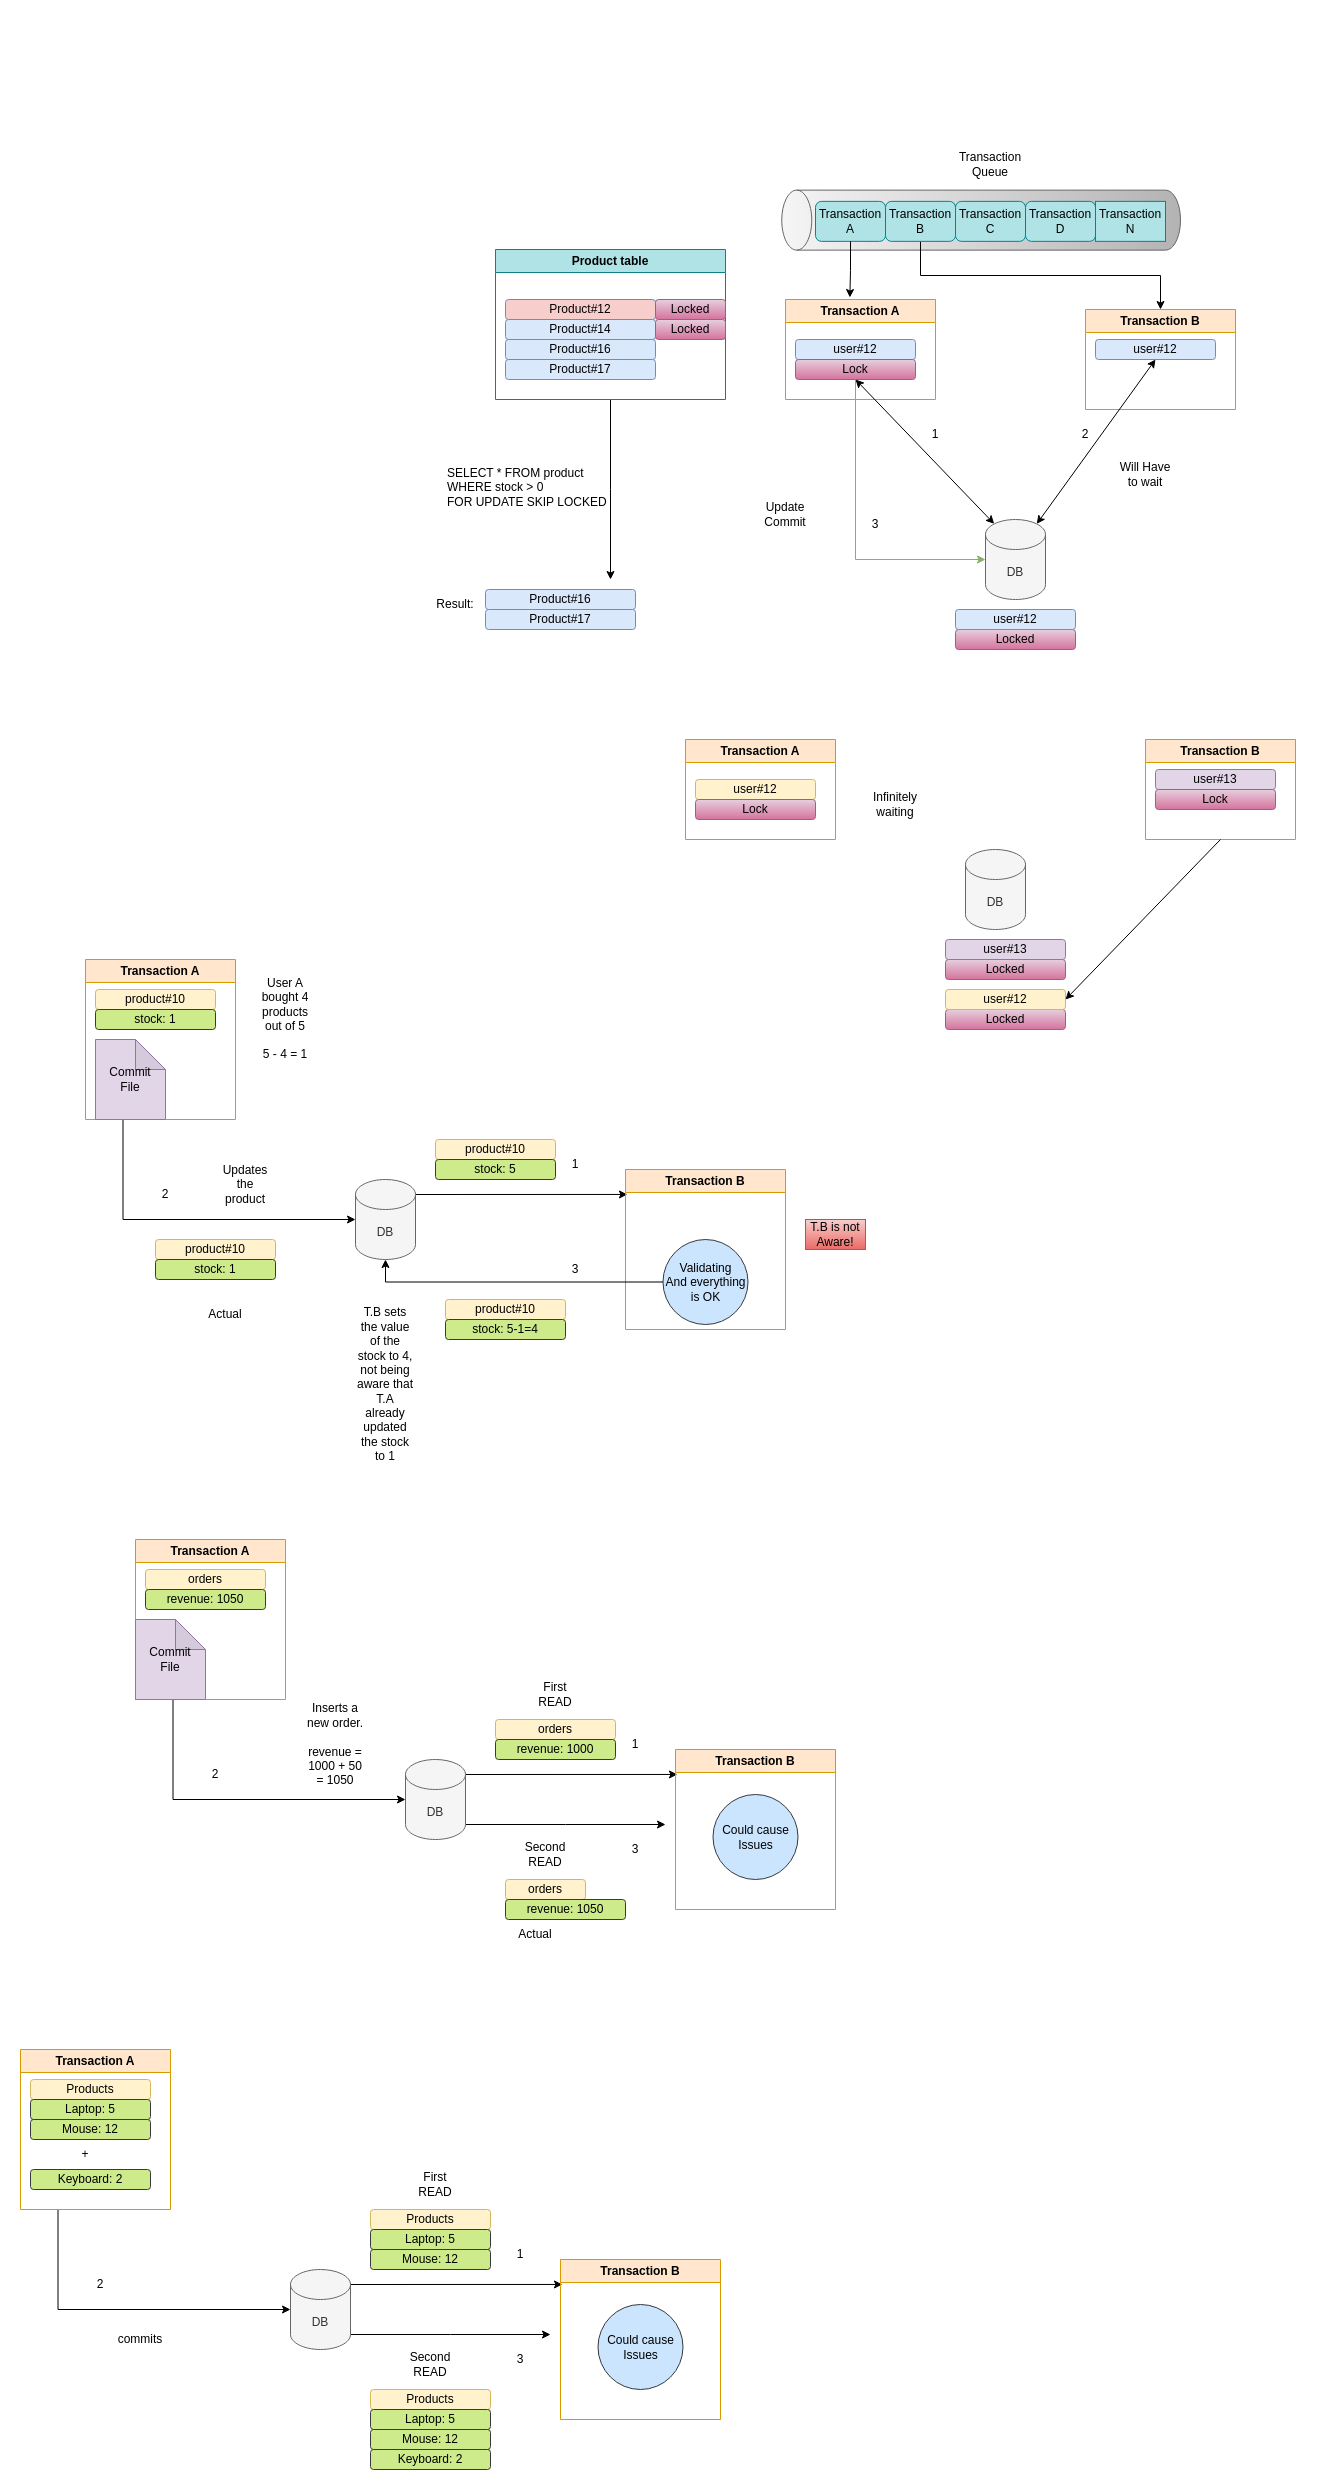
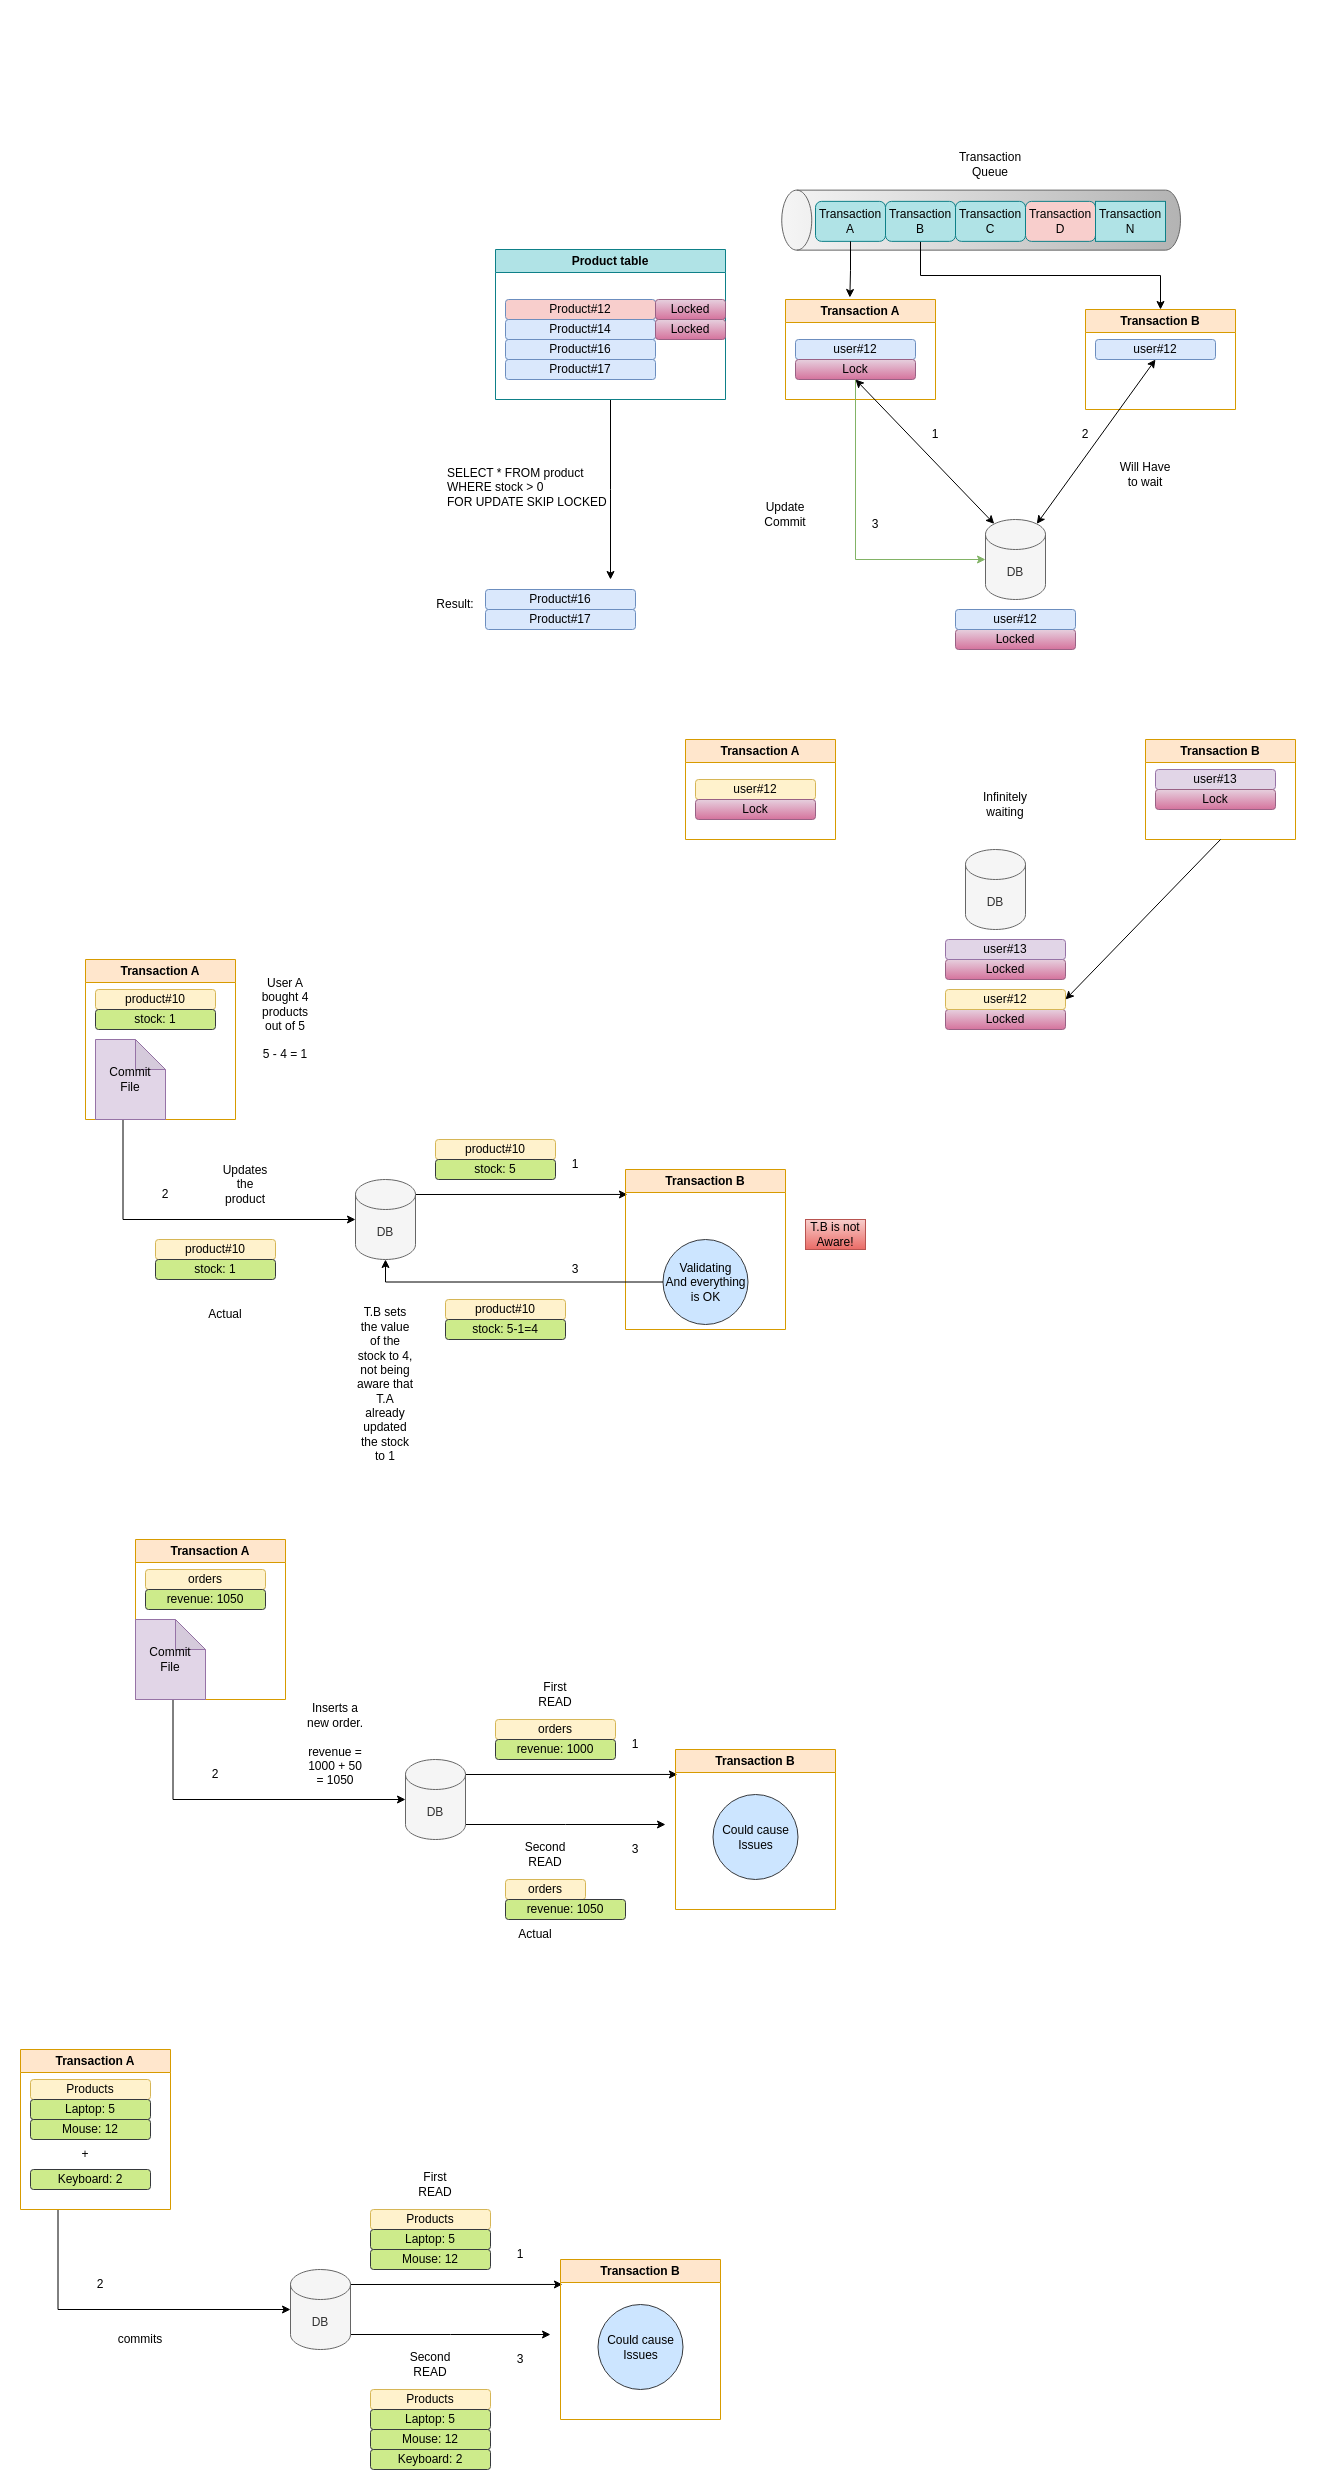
(1061, 221) -> (1061, 221)
(896, 805) -> (1006, 805)
